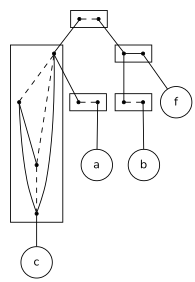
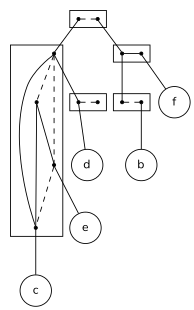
none -> (87, 165)
(97, 165) -> none
none -> (85, 228)
